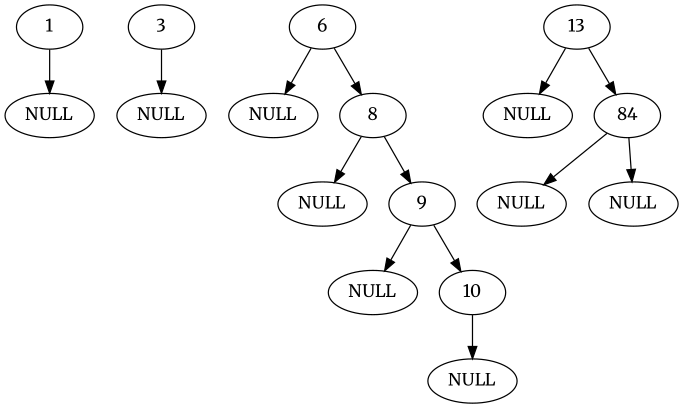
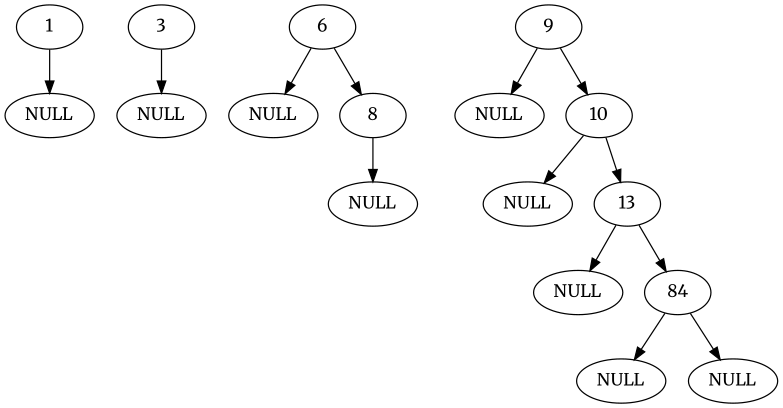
(394, 154) -> none
none -> (611, 154)
